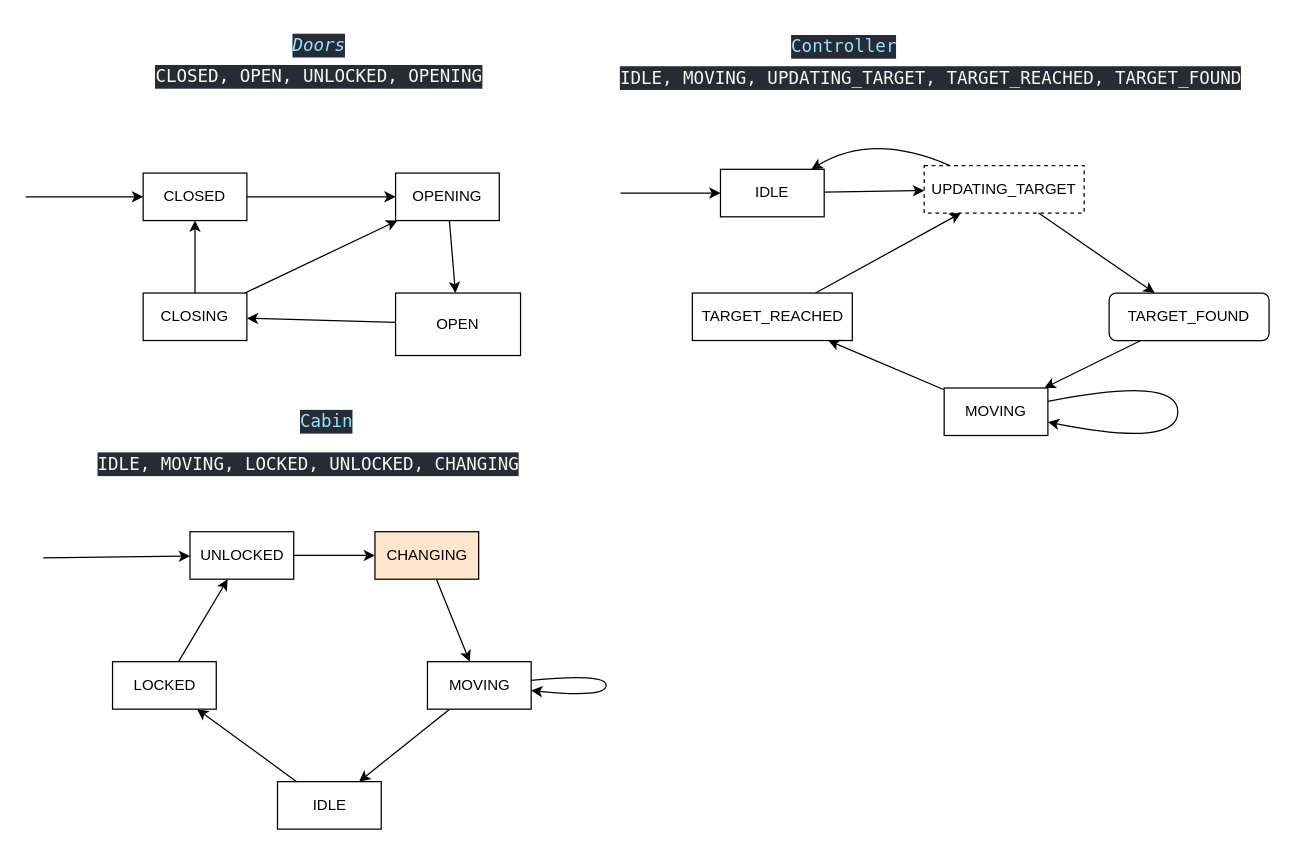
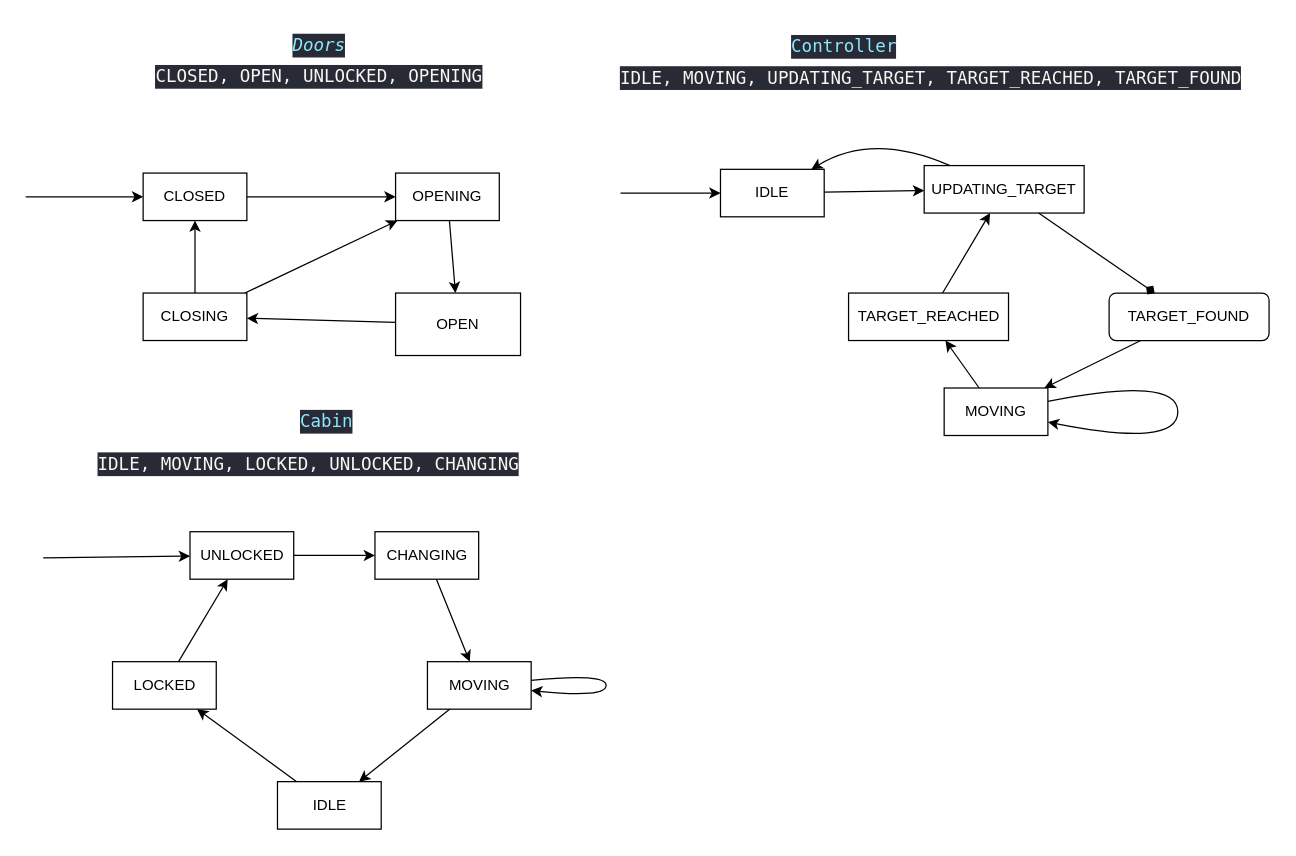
(1004, 189) -> (1004, 189)
(1147, 287) -> (1146, 287)
(773, 317) -> (929, 317)
(427, 556) -> (427, 556)
